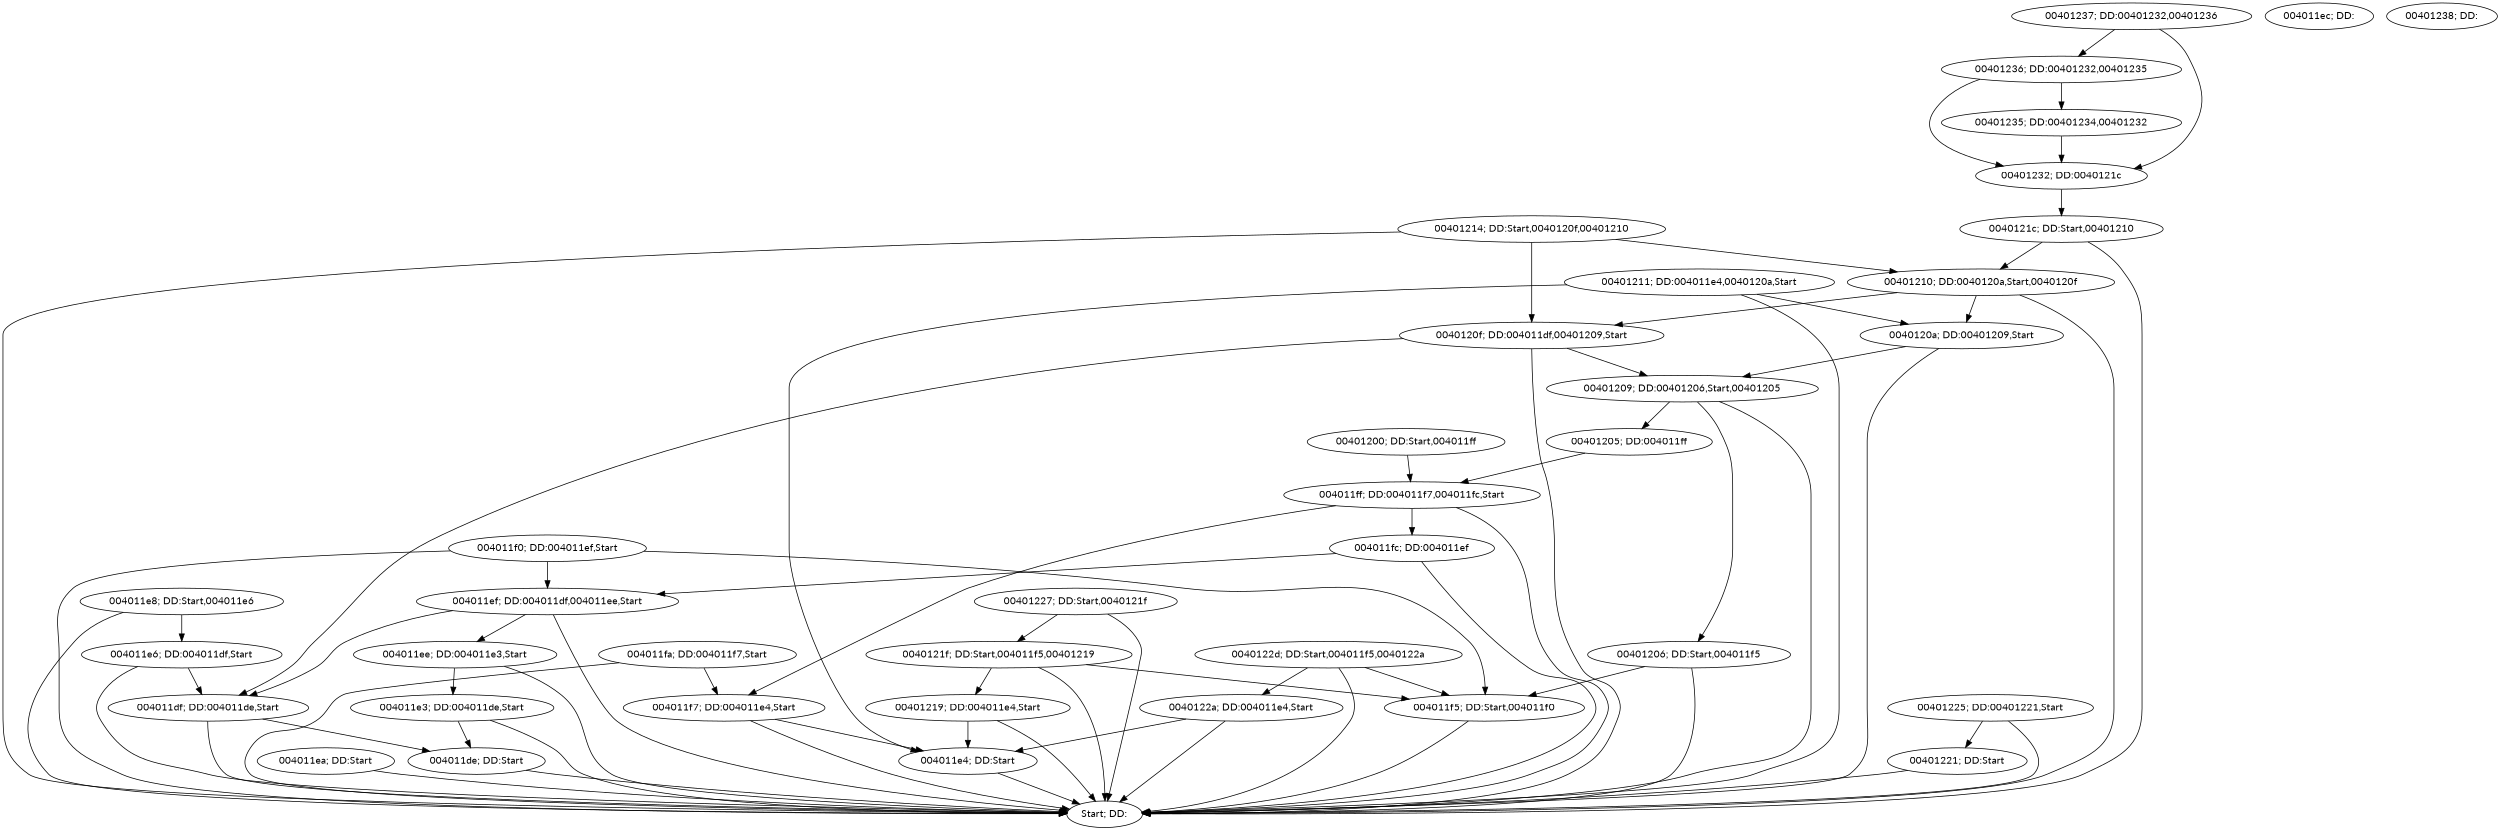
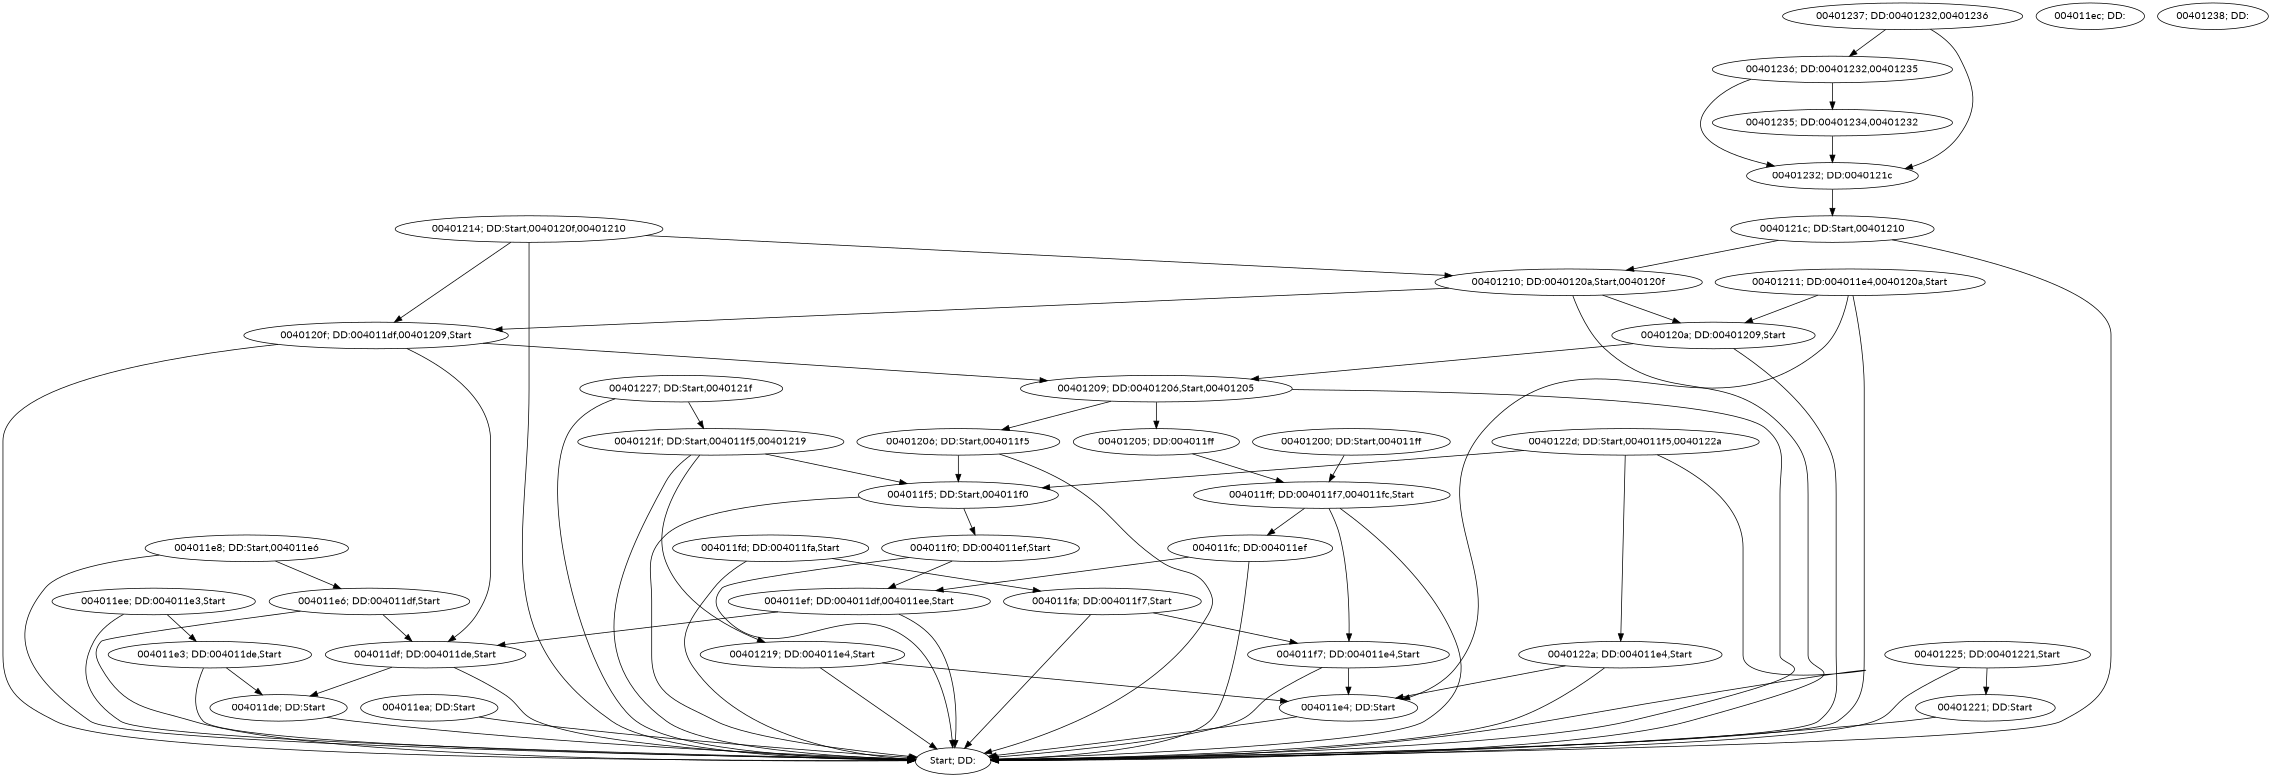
none -> (771, 548)
(1089, 578) -> (968, 518)
(505, 626) -> none
